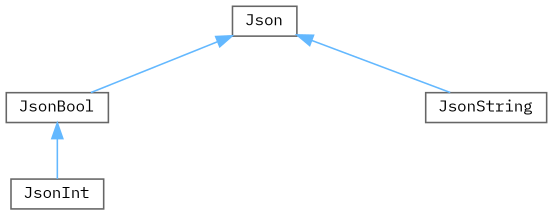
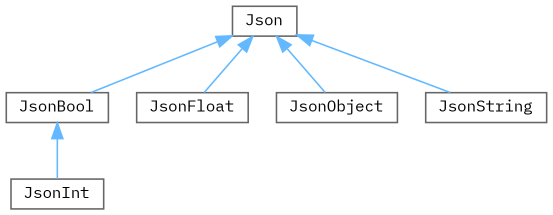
none -> (192, 108)
none -> (337, 108)
